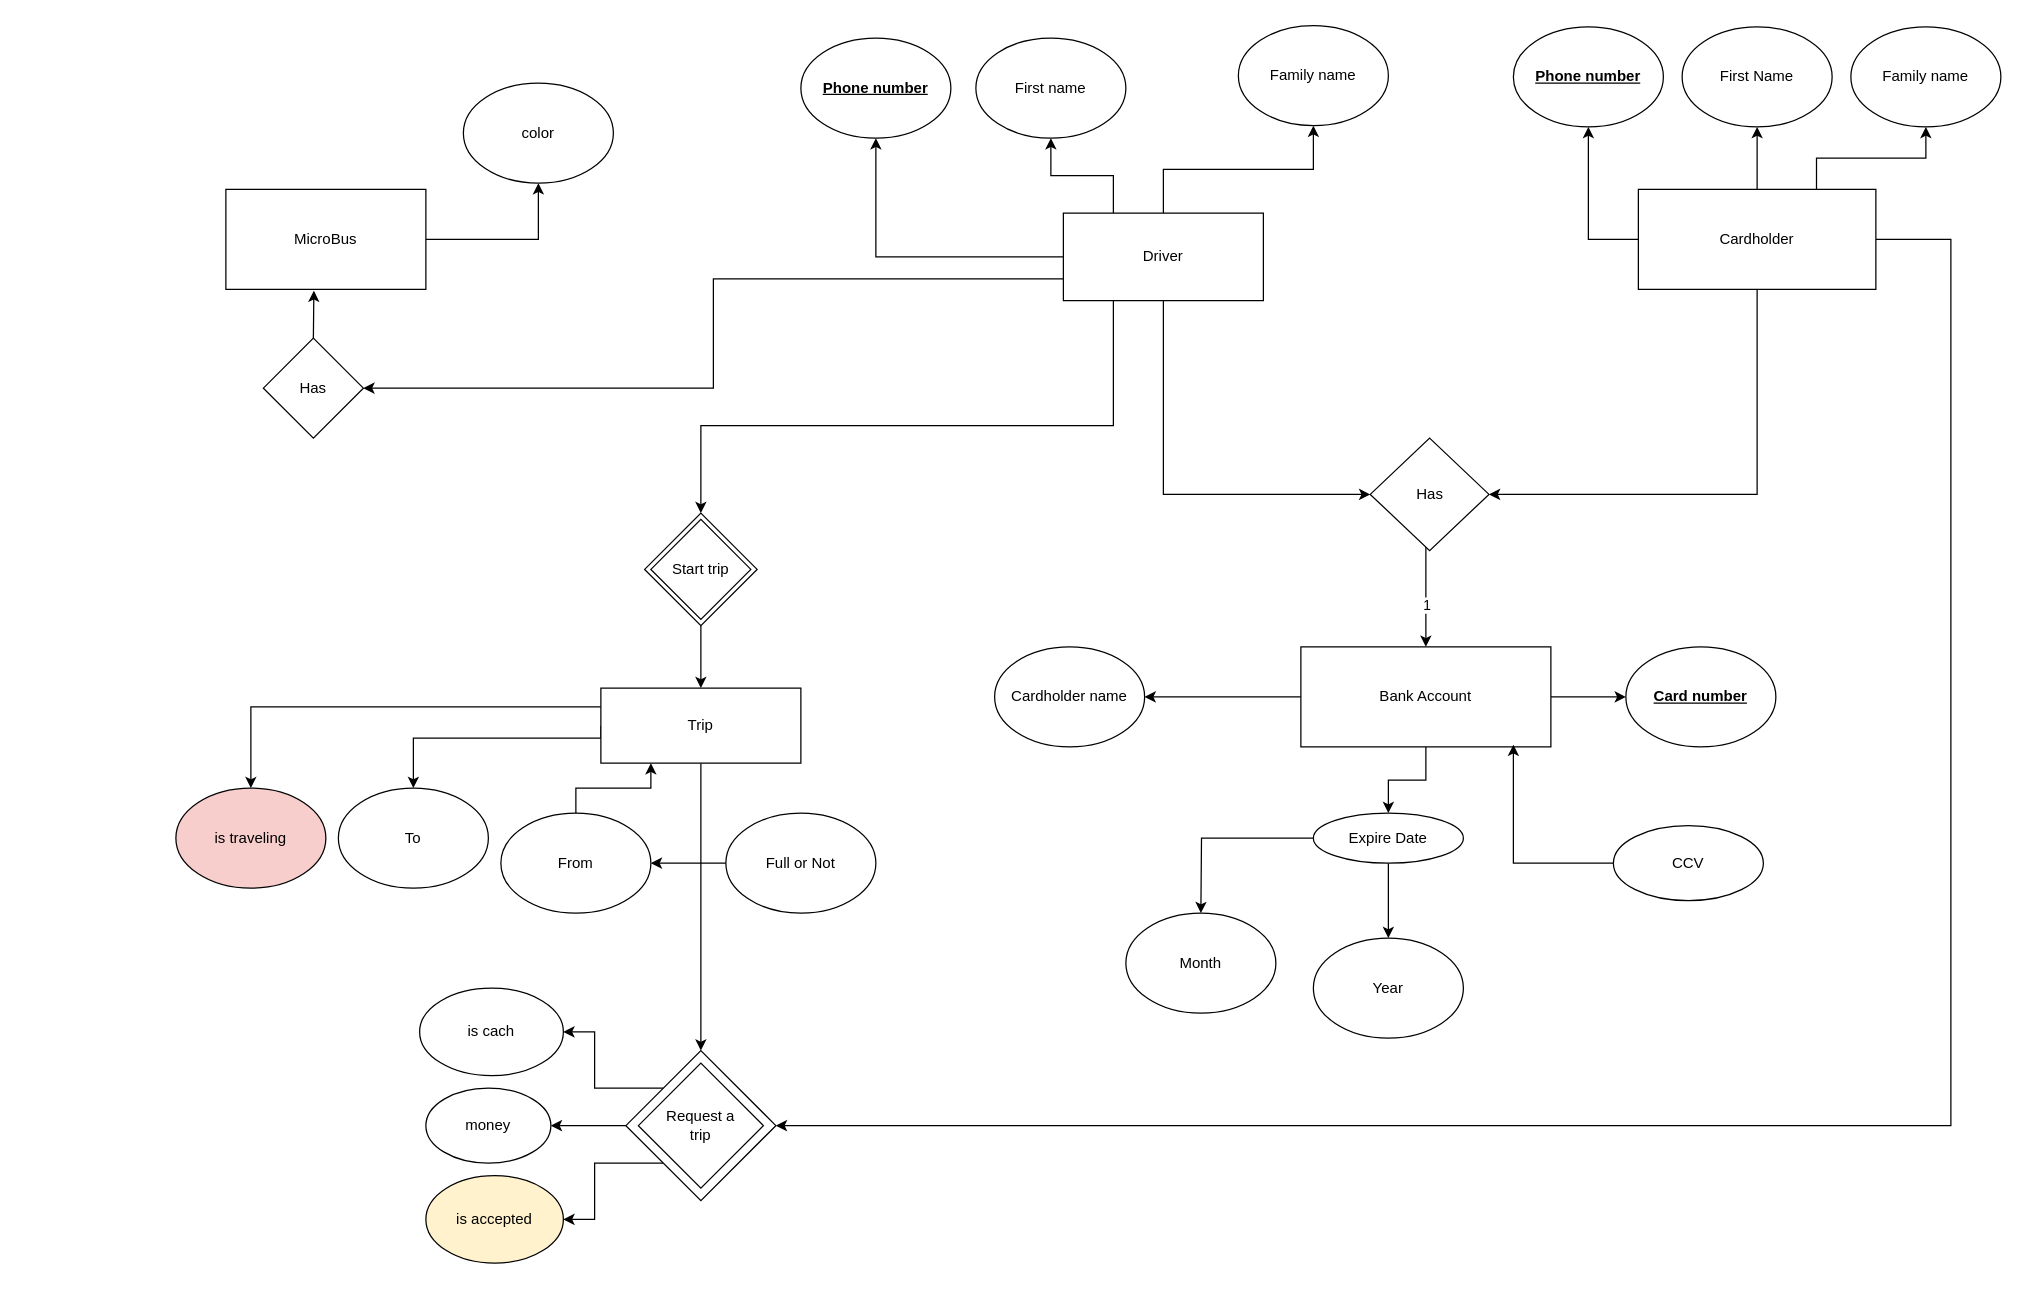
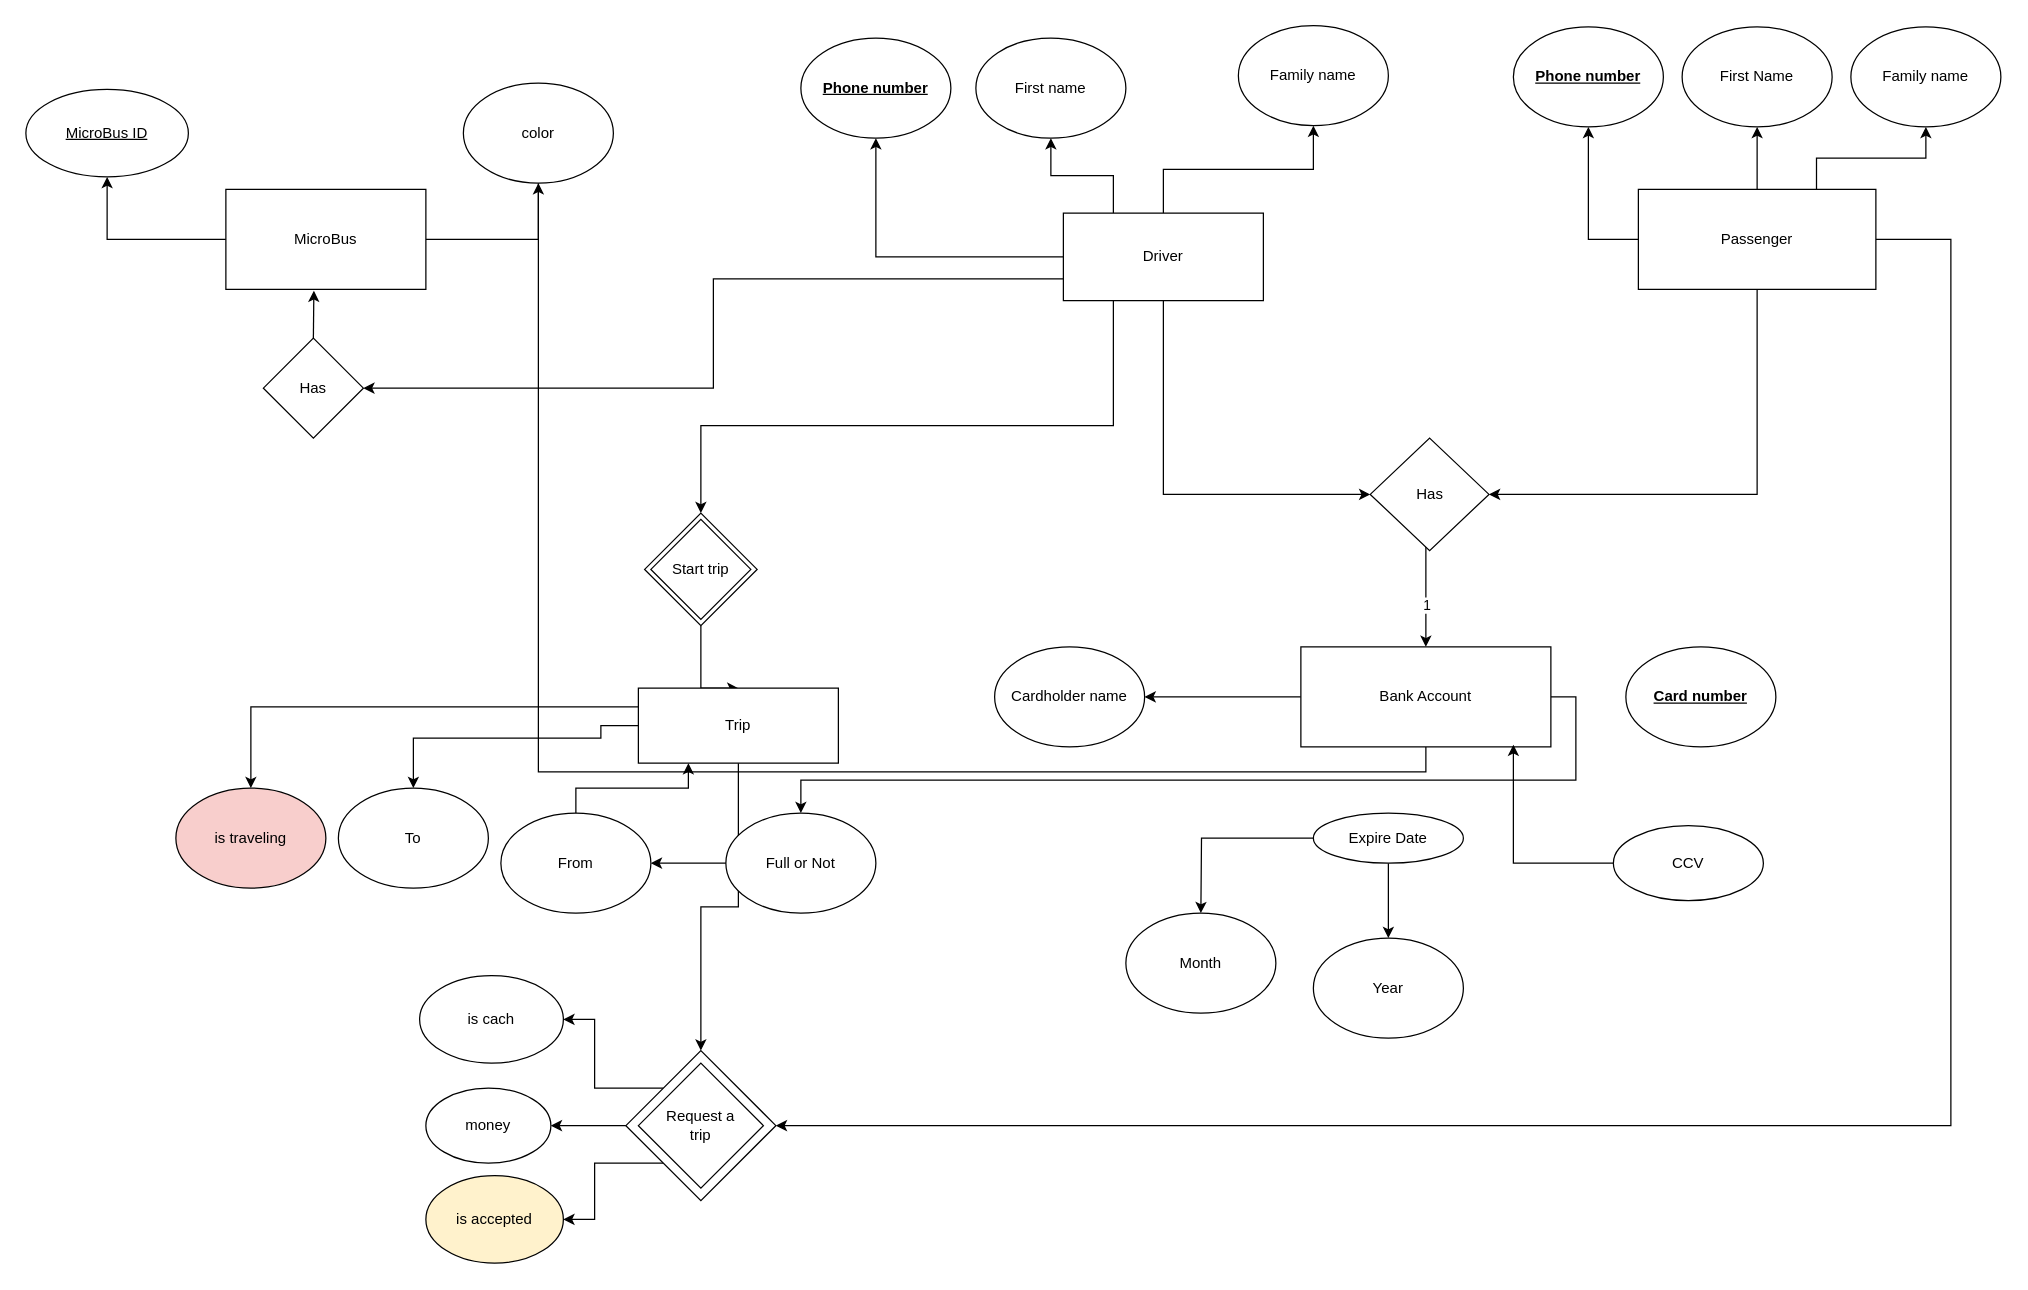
none -> (107, 133)
none -> (139, 239)
(535, 239) -> (538, 186)
(1757, 239) -> (1757, 239)
(1595, 697) -> (1081, 780)
(701, 726) -> (738, 726)
(1388, 793) -> (719, 772)
(491, 1032) -> (491, 1019)
